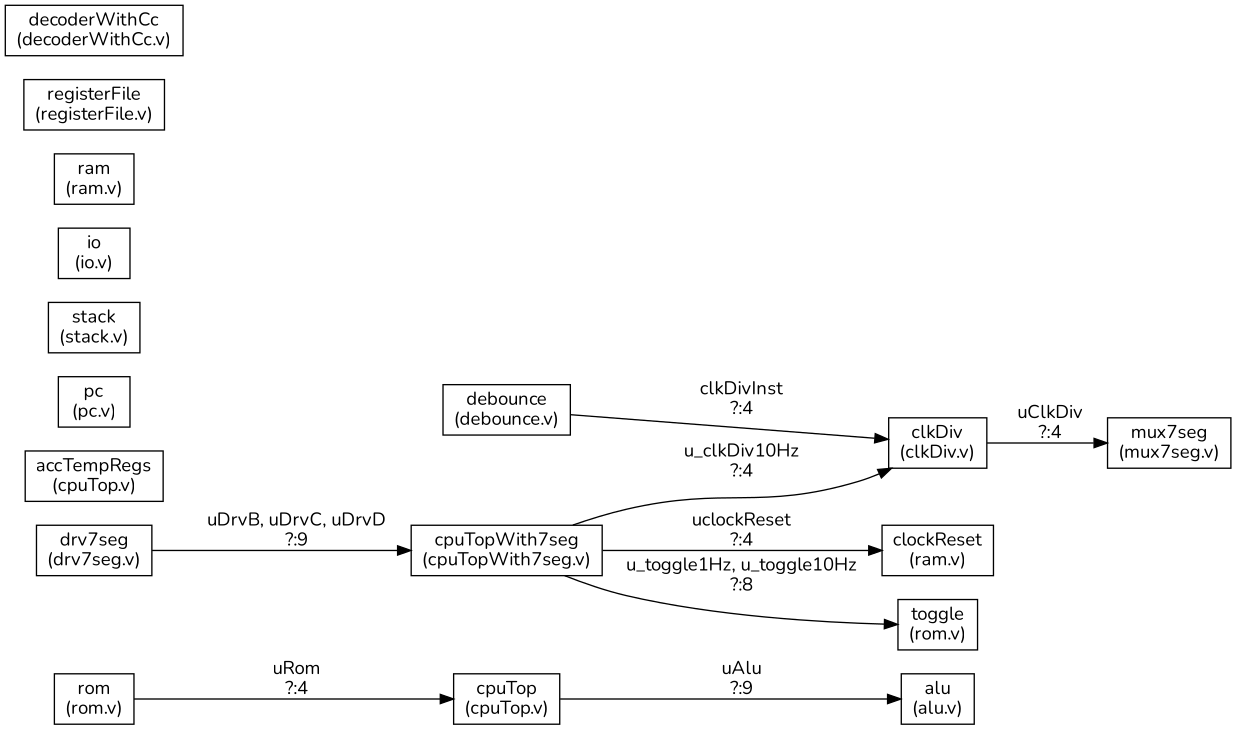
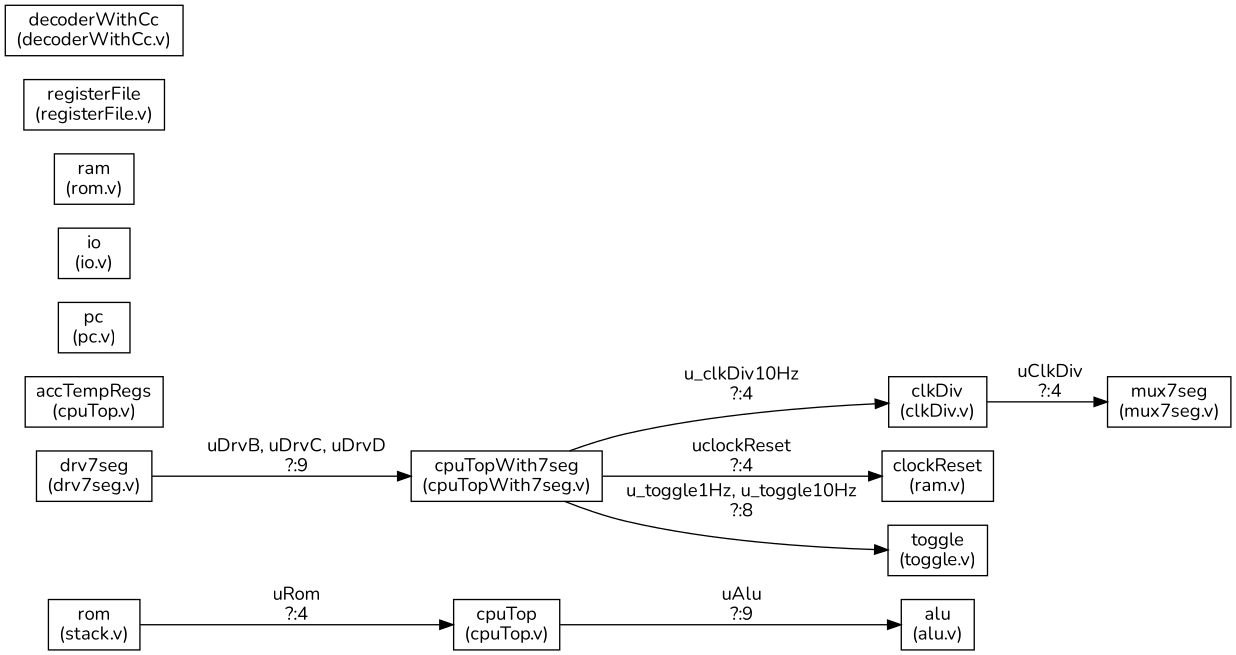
(94, 179) -> (94, 179)
(94, 328) -> none
(507, 410) -> none
(938, 625) -> (938, 550)
(94, 699) -> (94, 625)
